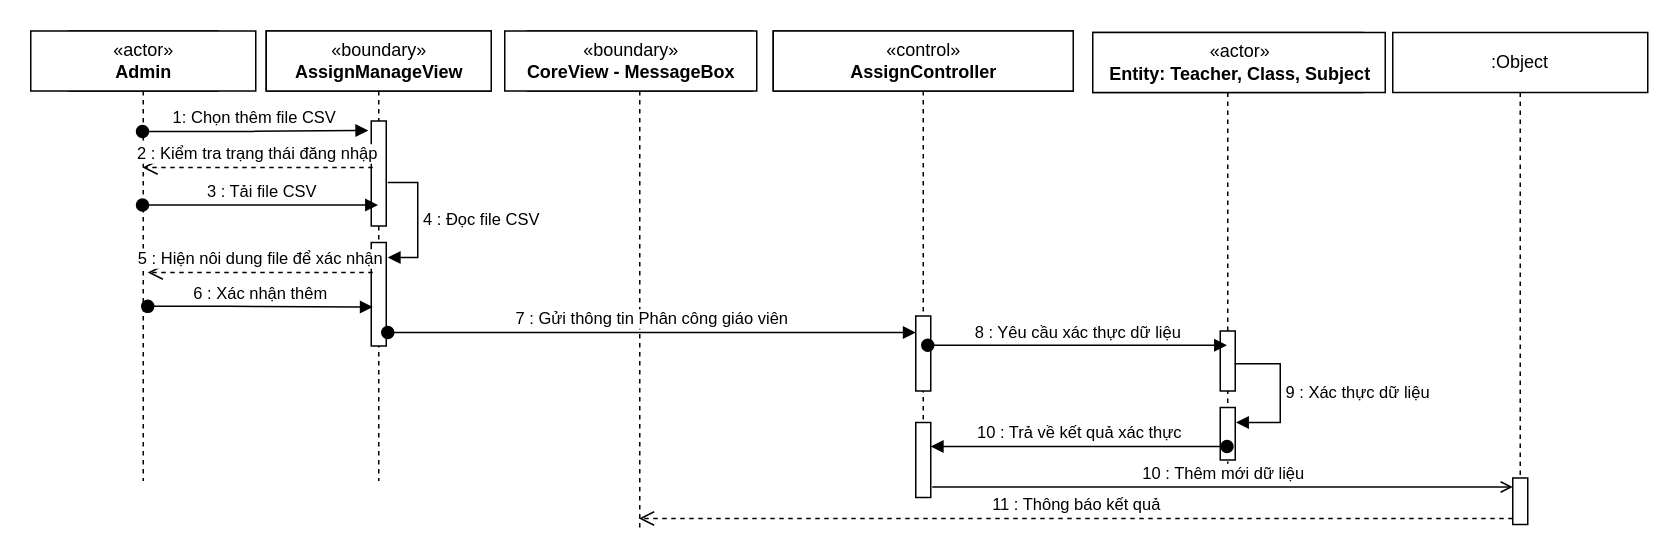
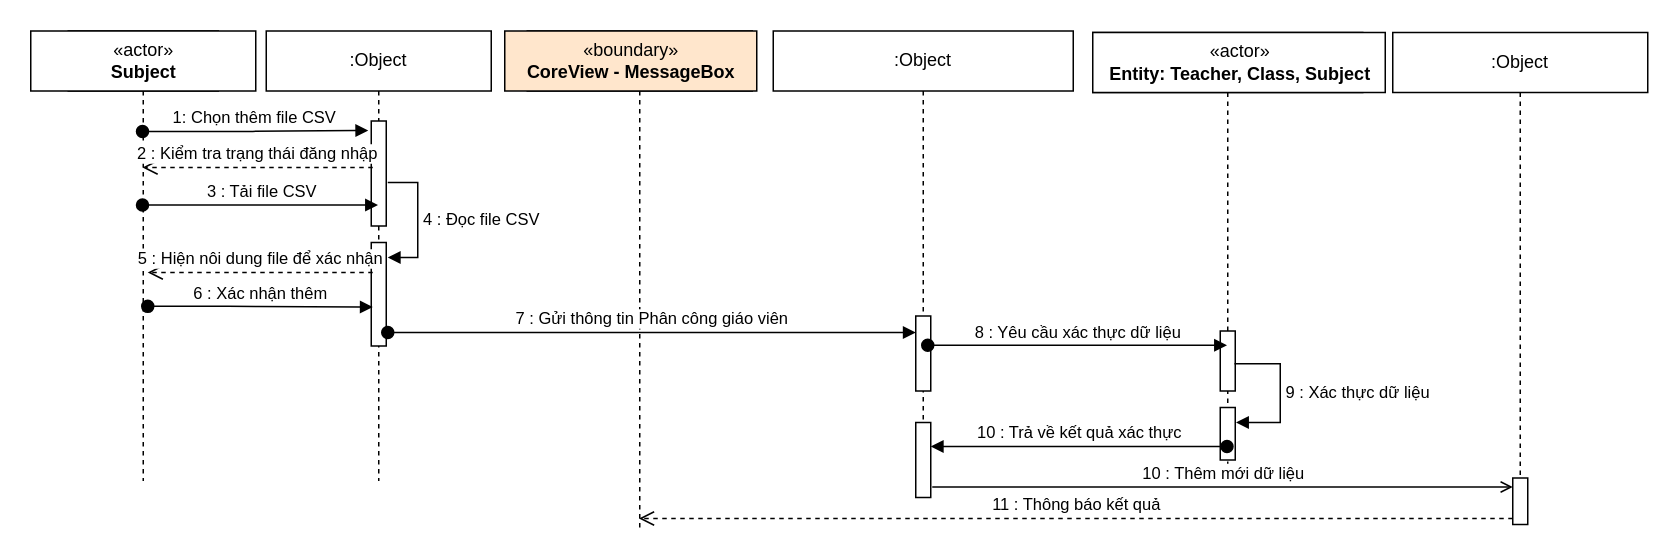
(144, 61) -> (144, 61)
(379, 61) -> none
(631, 61) -> (631, 61)
(923, 61) -> none
